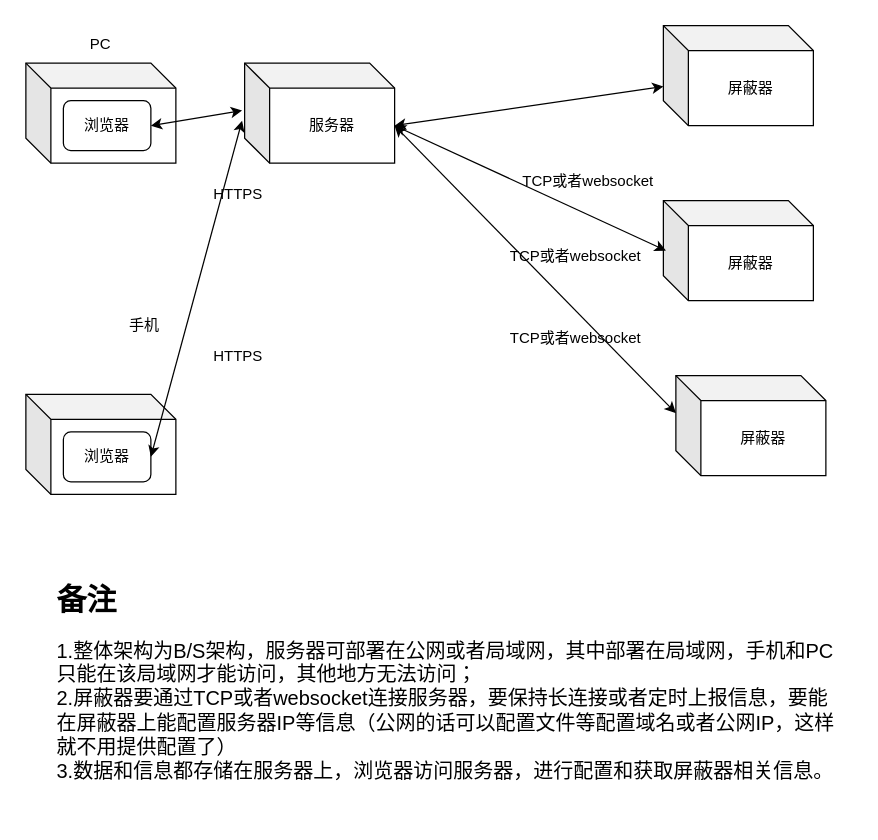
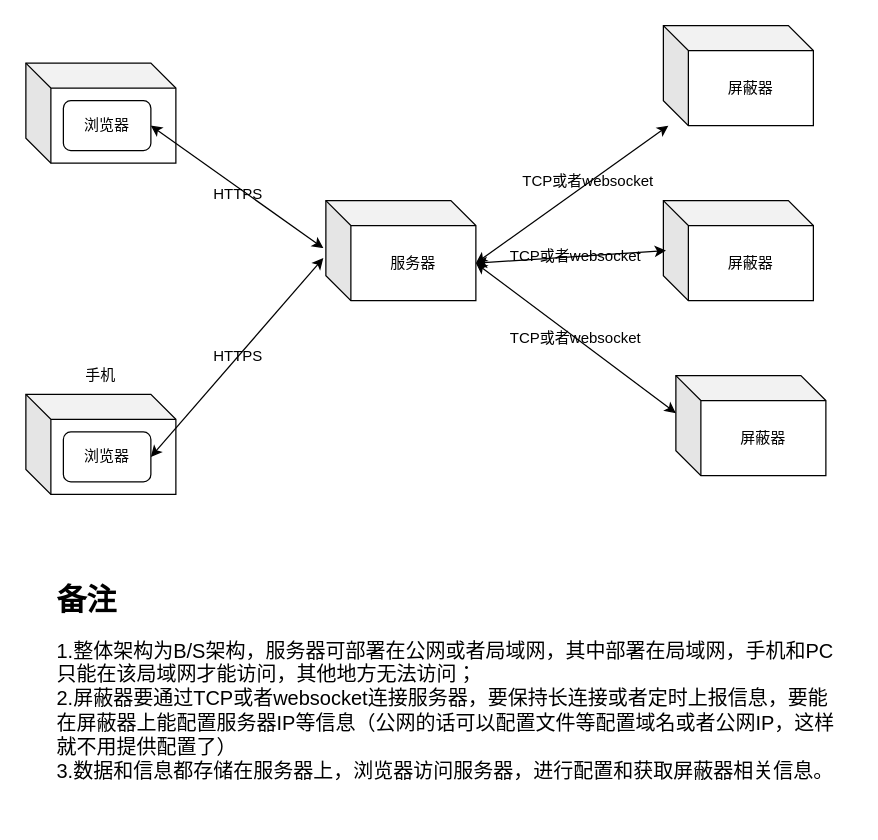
(101, 44) -> none
(319, 113) -> (401, 251)
(144, 326) -> (101, 376)
